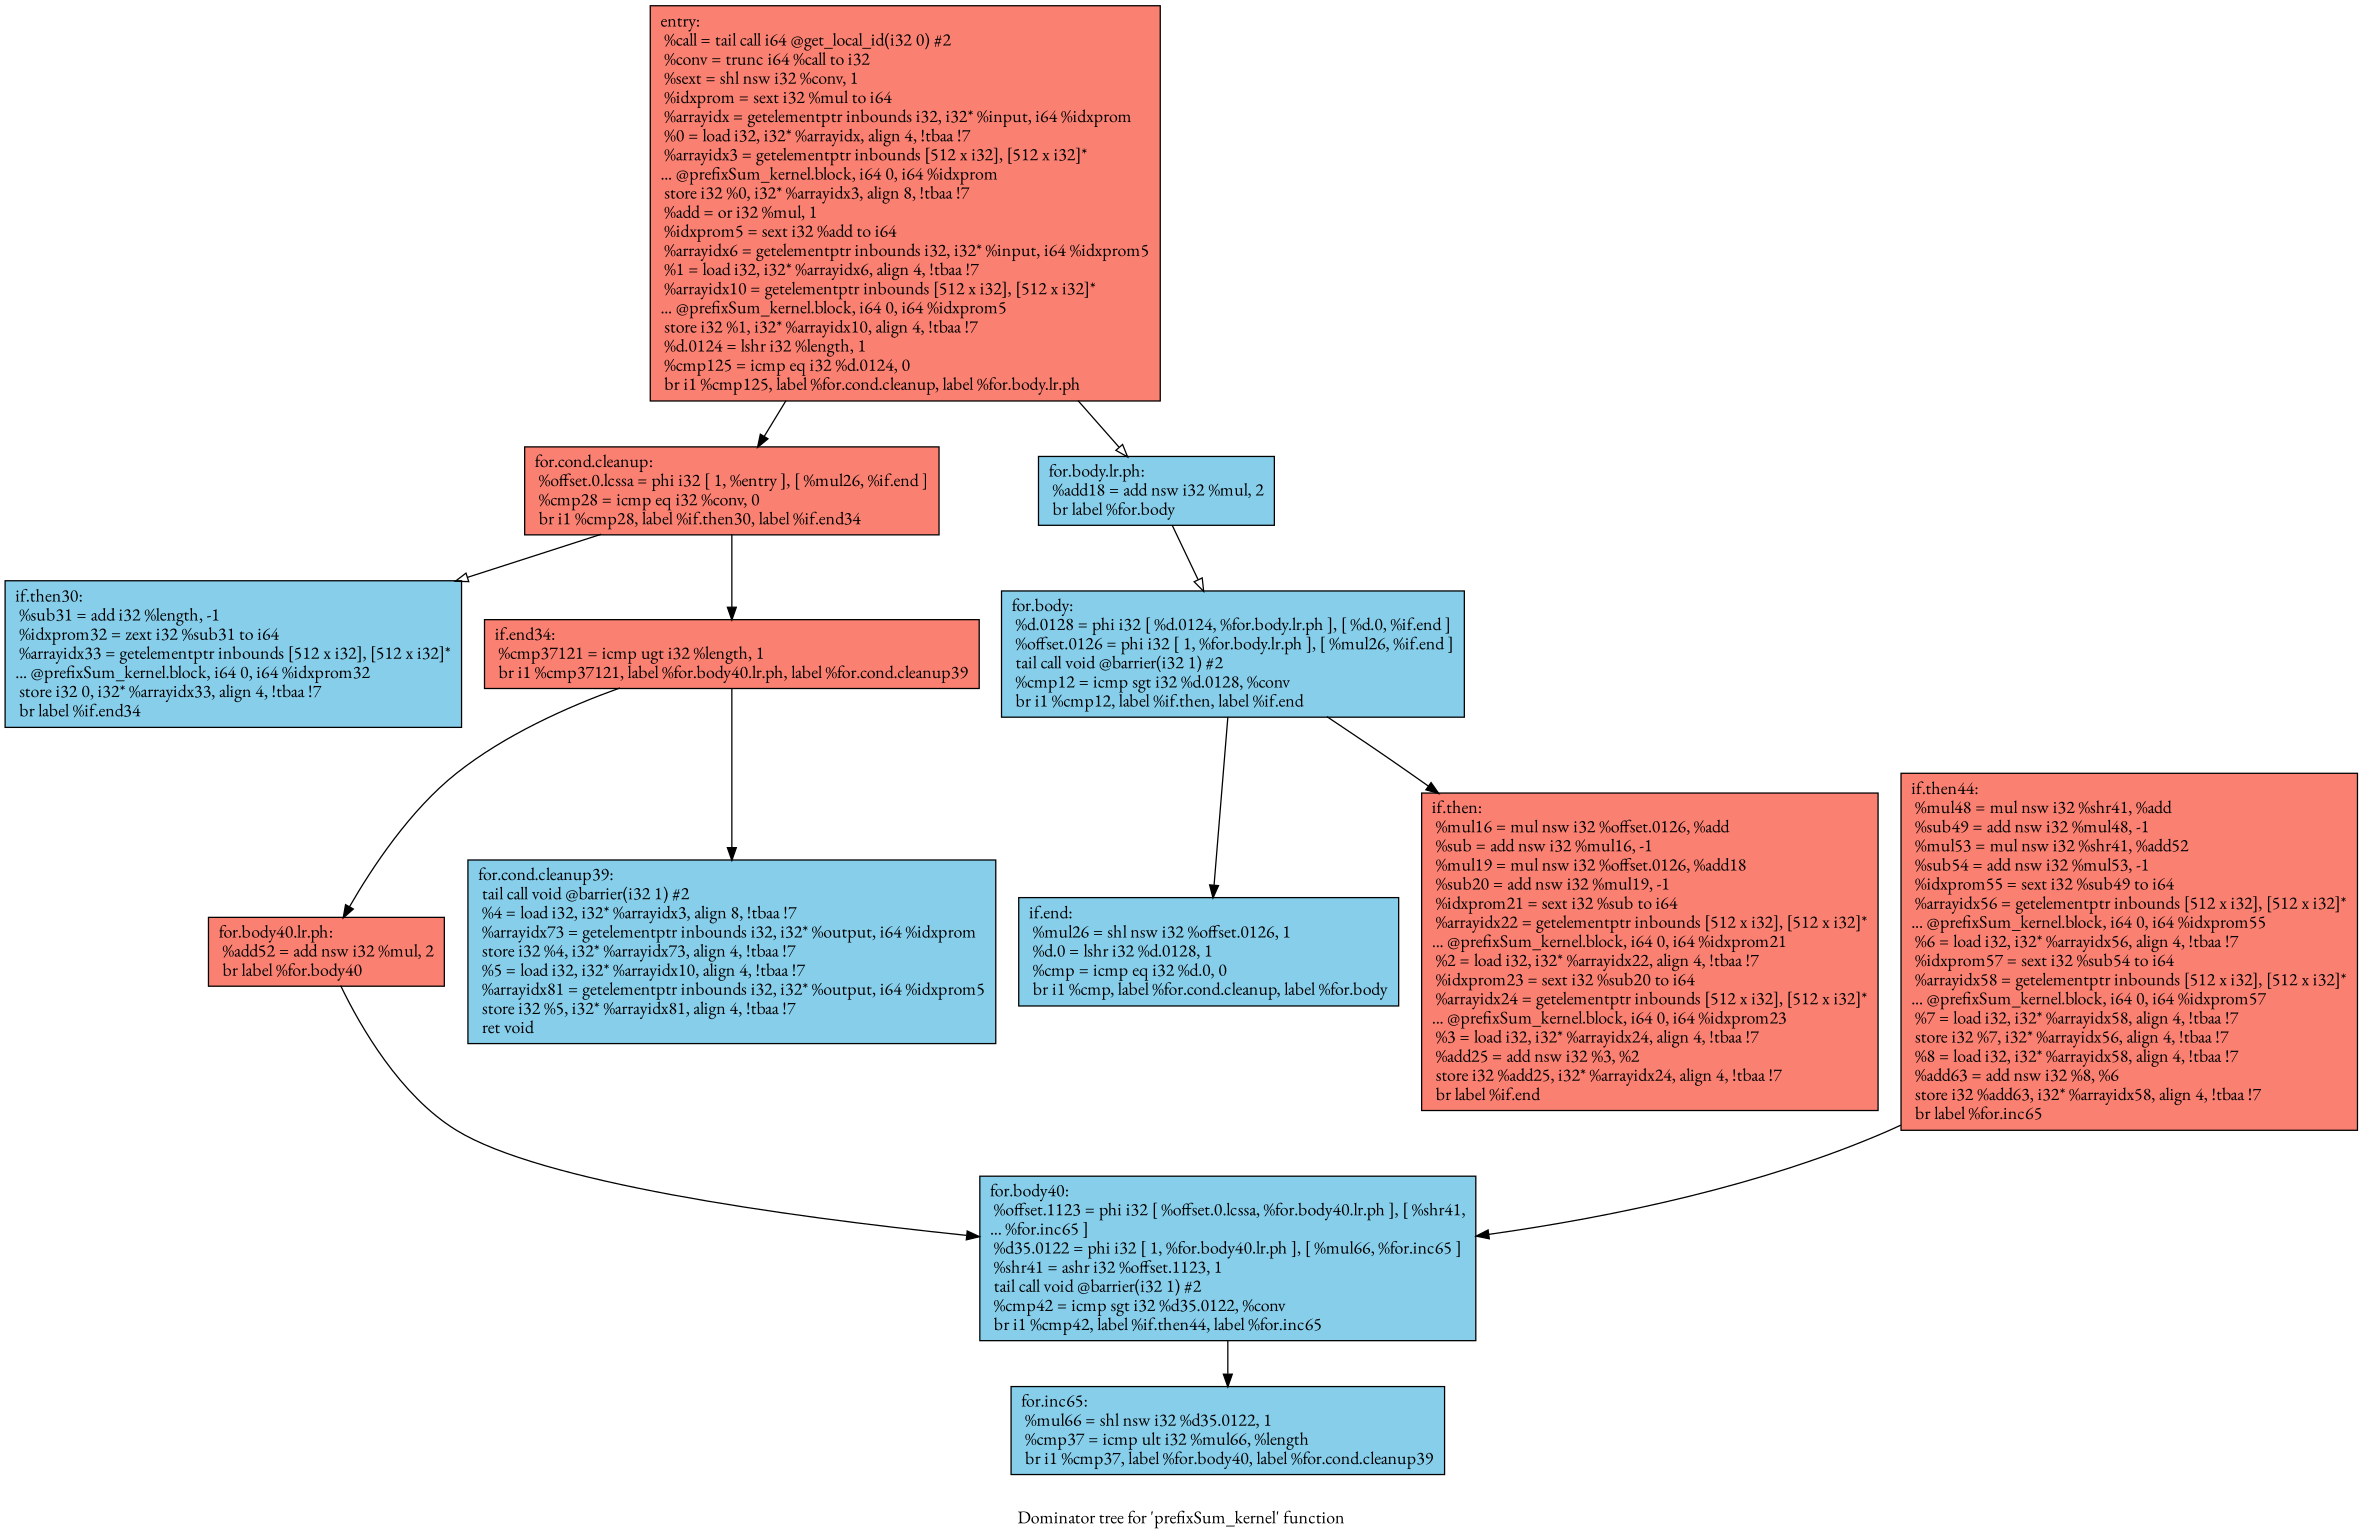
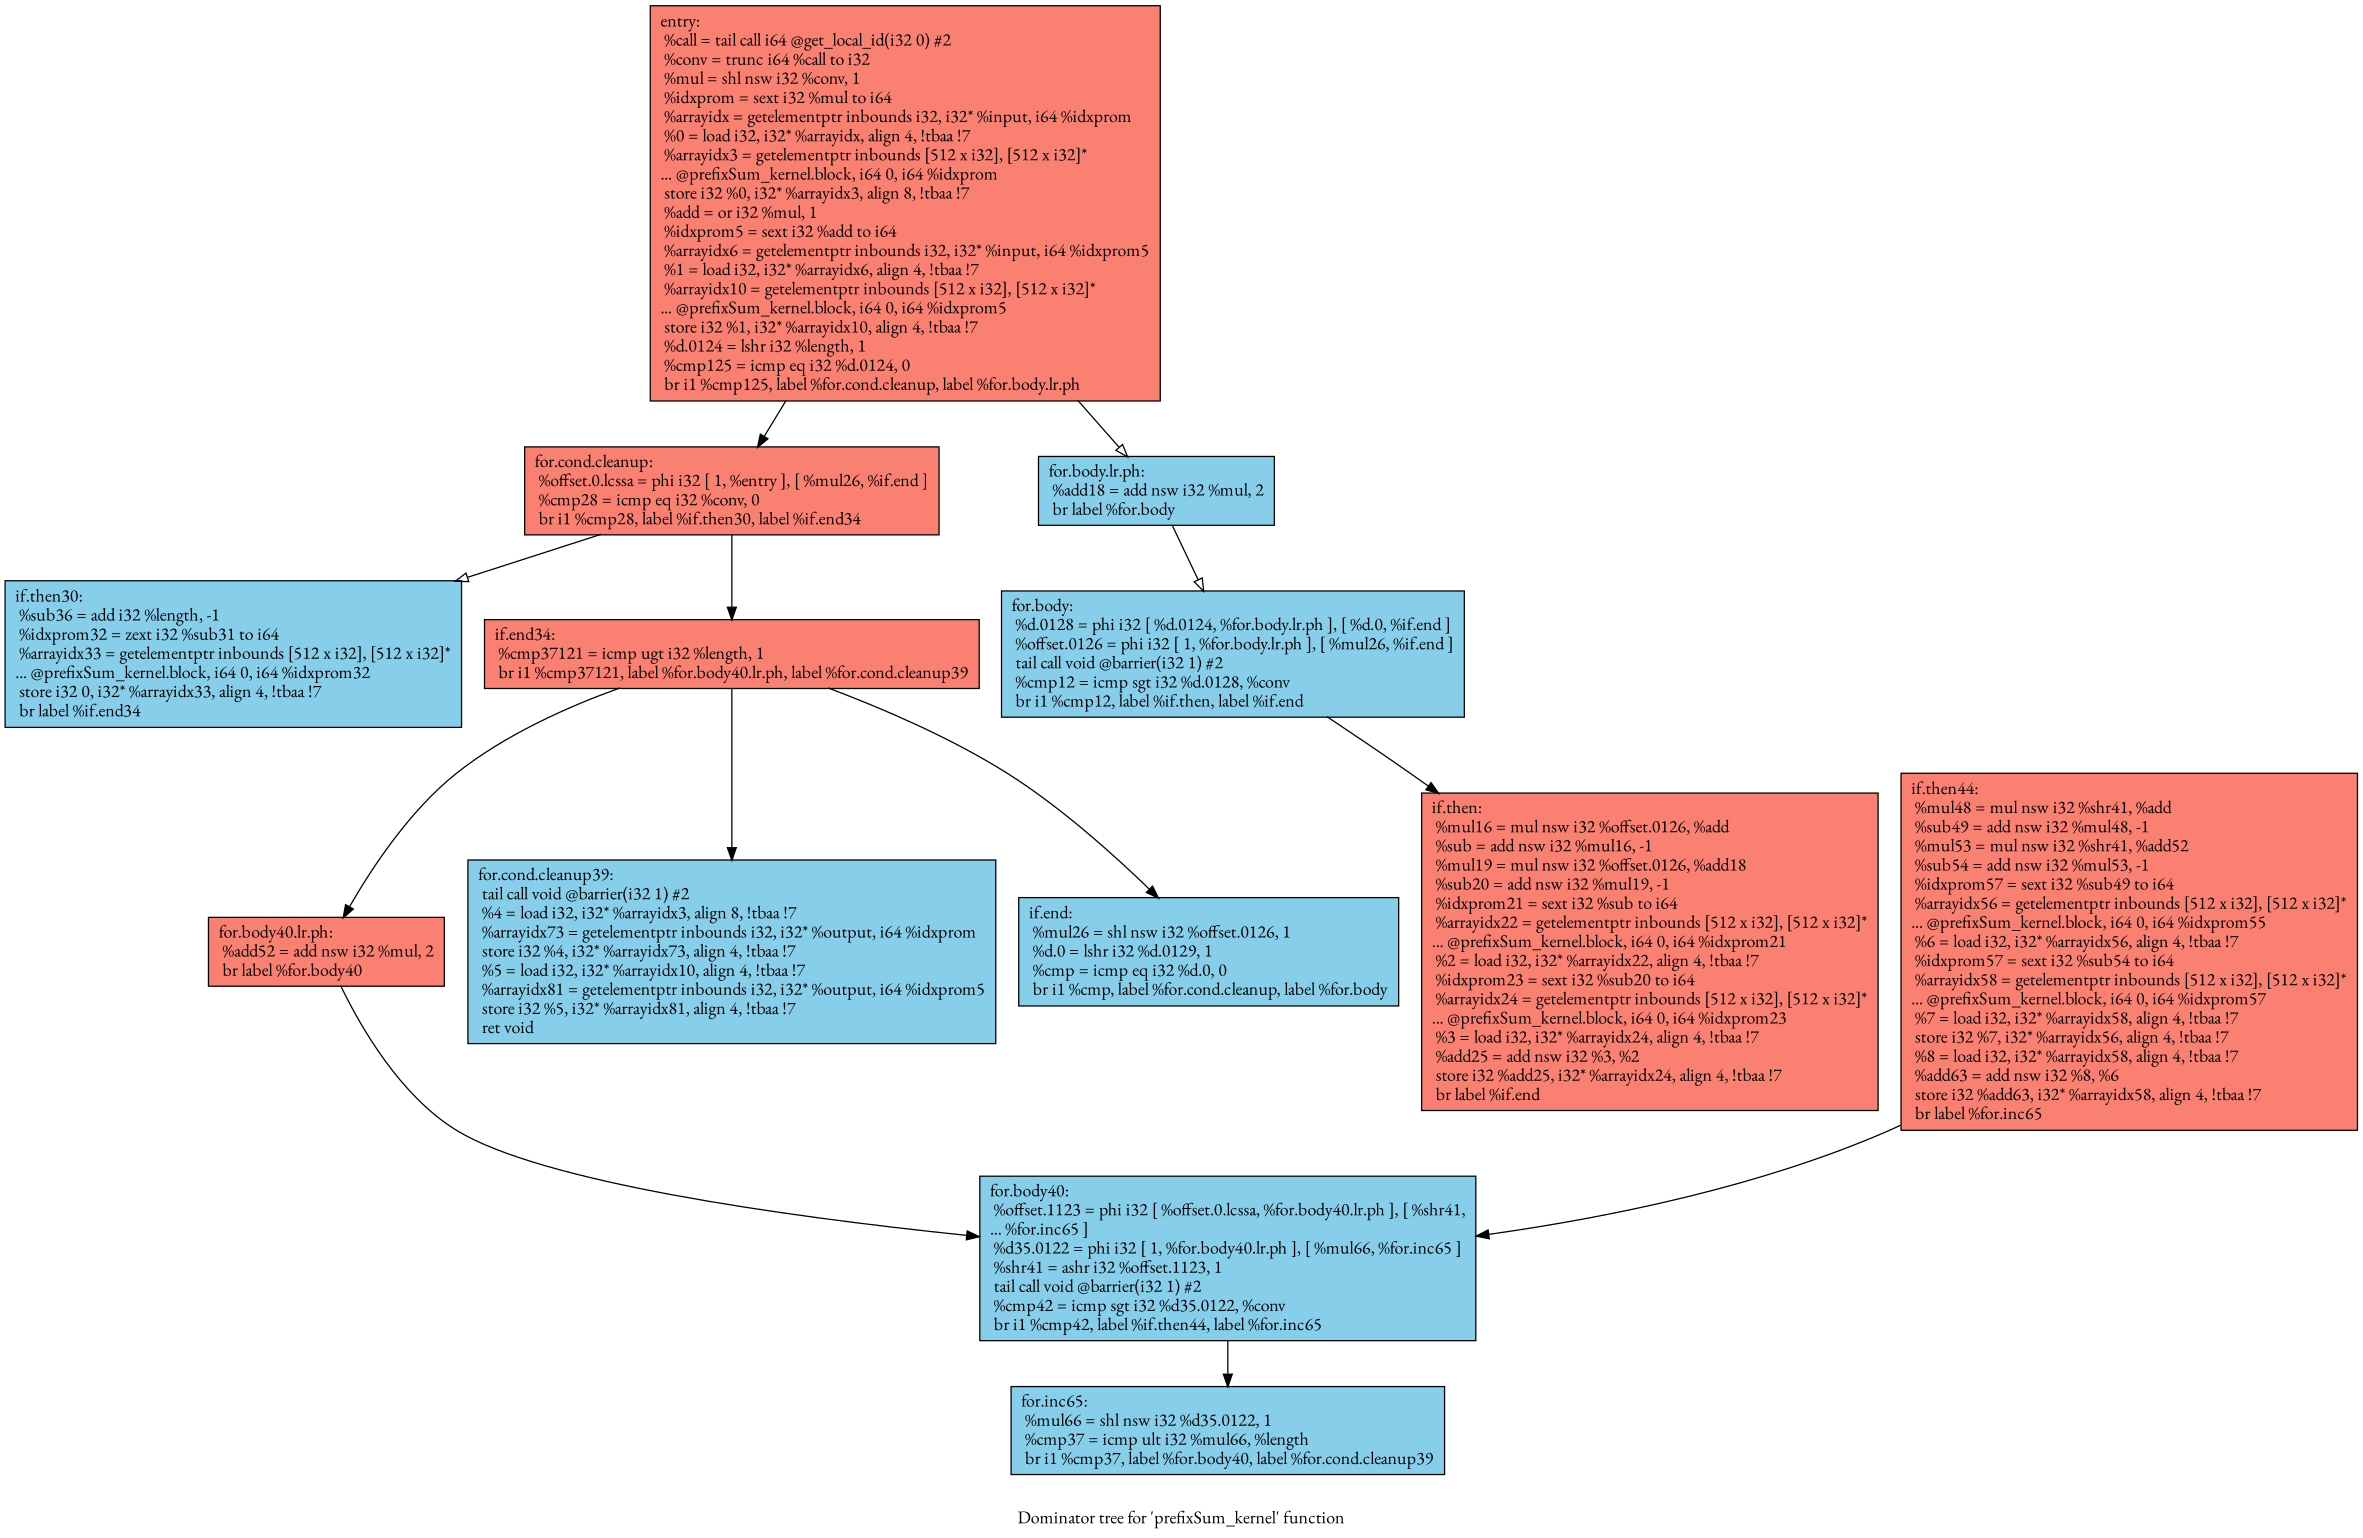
(760, 78) -> (761, 78)
(118, 615) -> (118, 615)
(1221, 801) -> (1001, 769)
(2043, 884) -> (2043, 884)
(1121, 951) -> (1121, 951)
